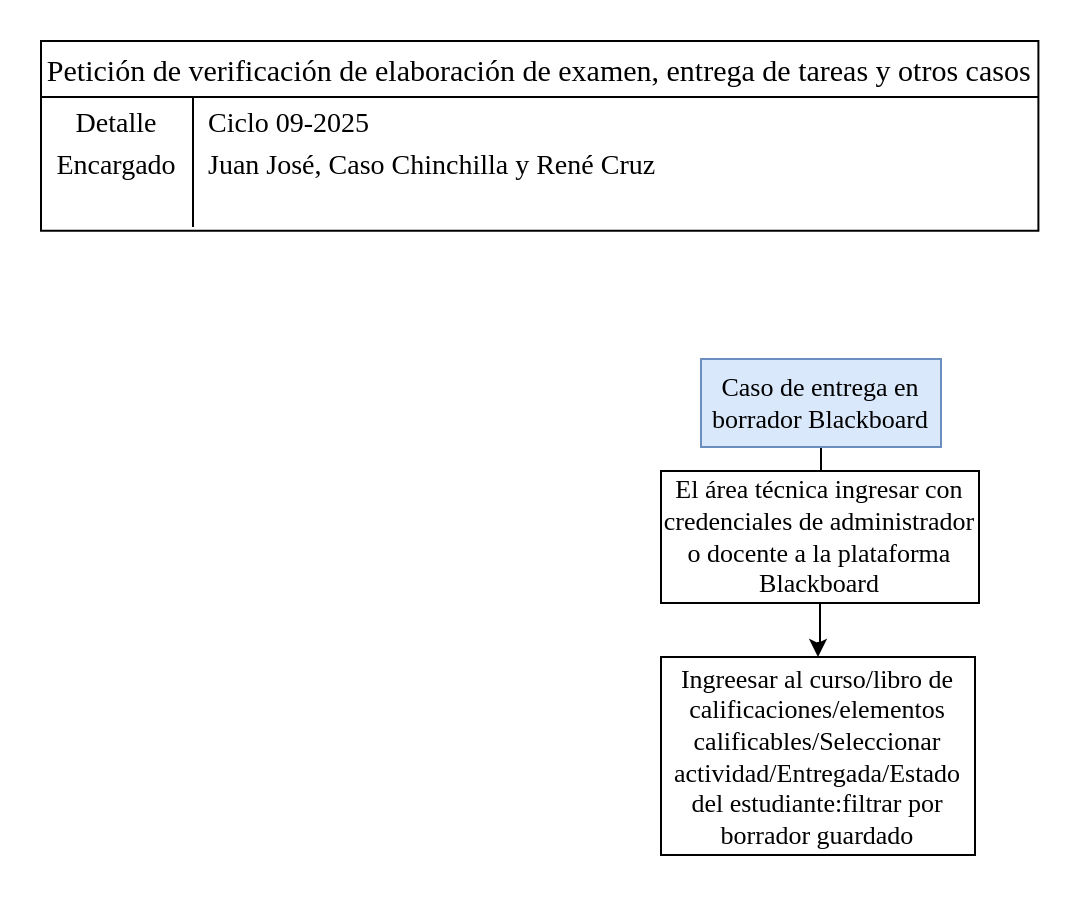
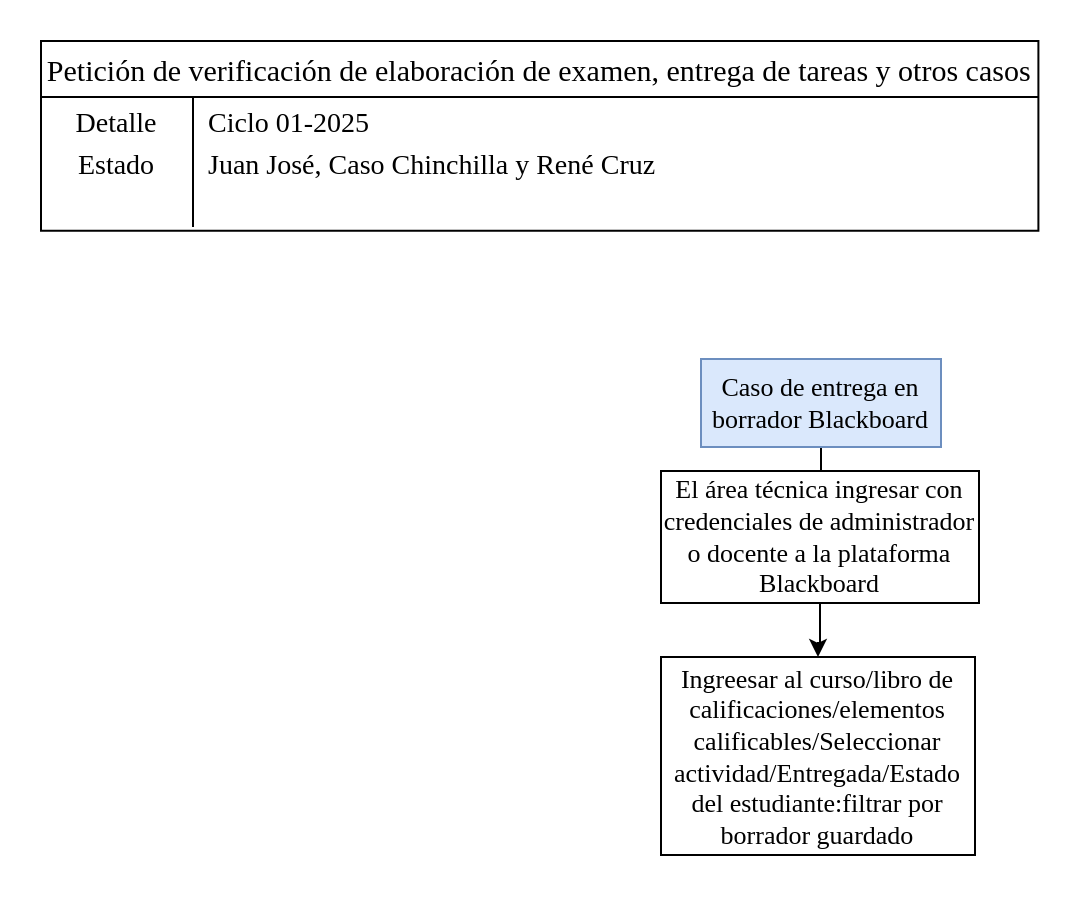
(313, 117) -> (313, 117)
(117, 163) -> (117, 163)
